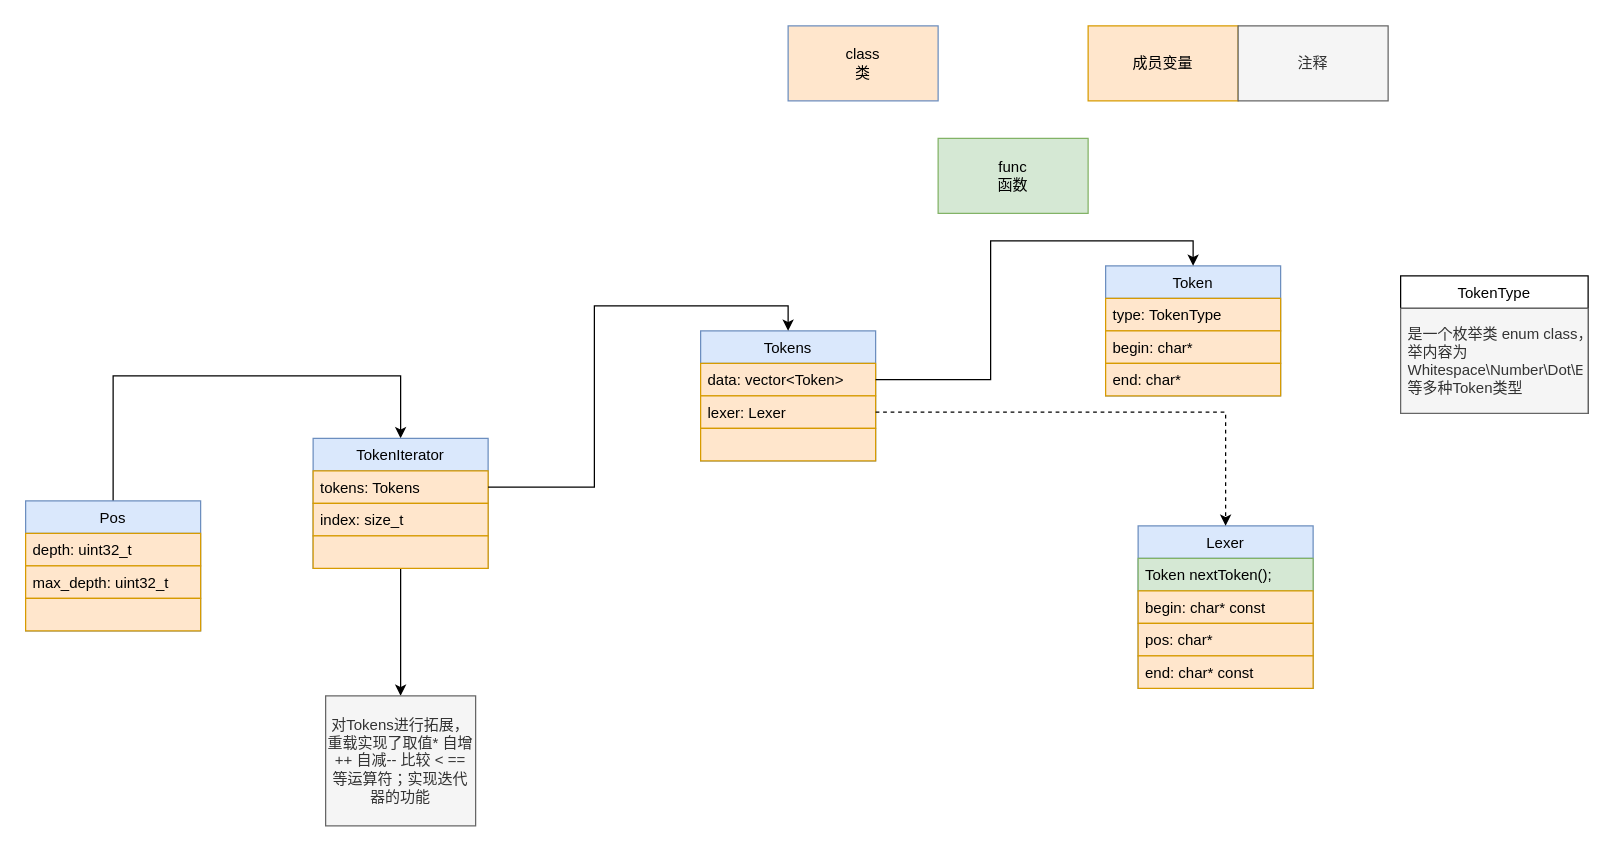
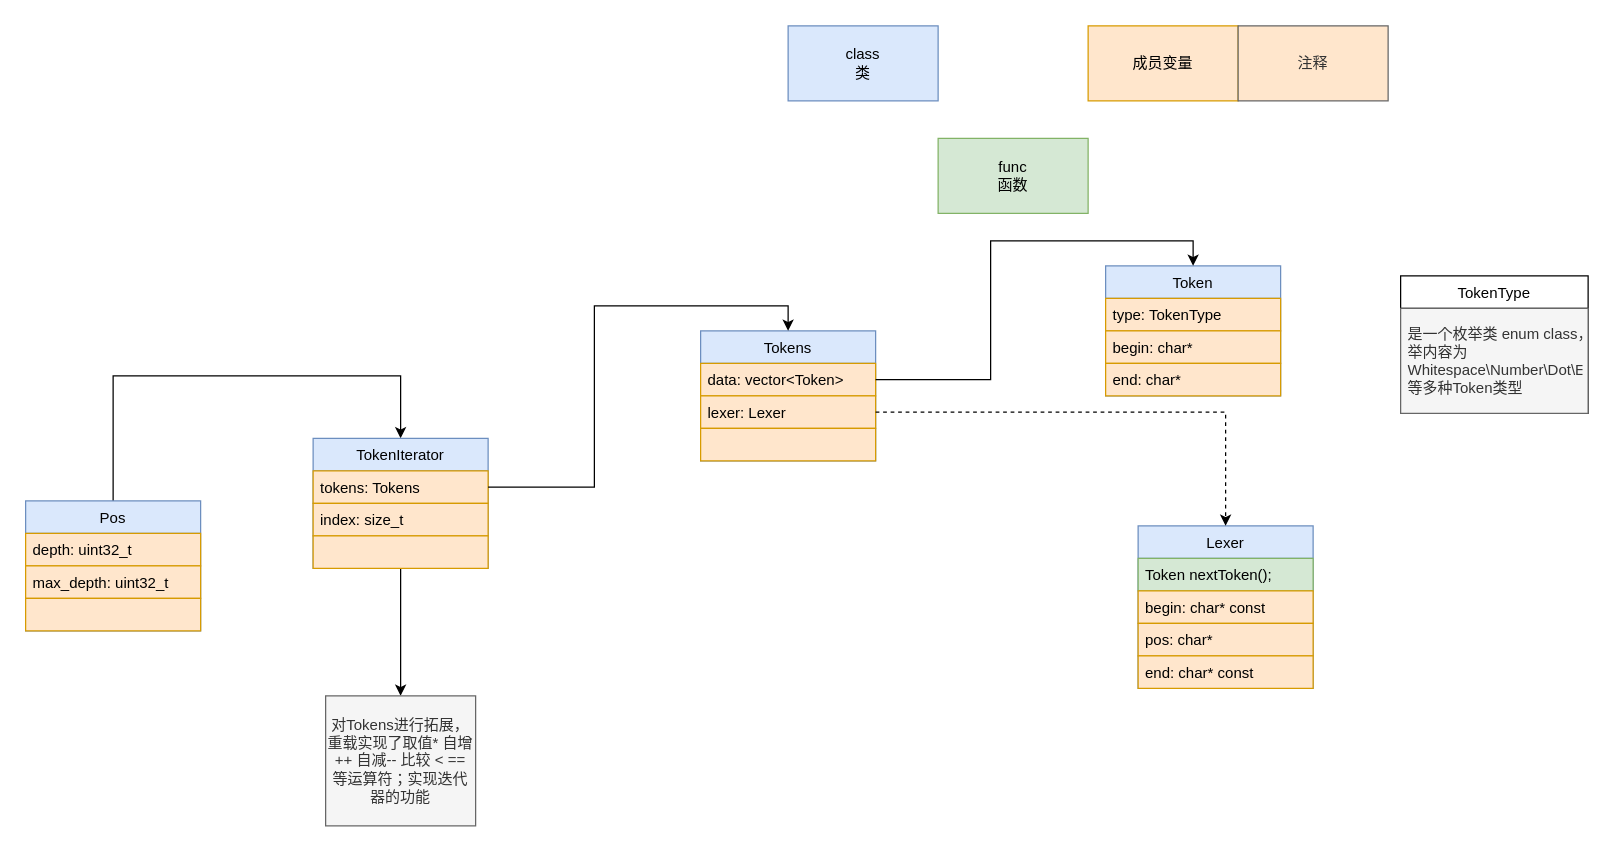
(863, 63) -> (863, 63)
(1313, 63) -> (1313, 63)
